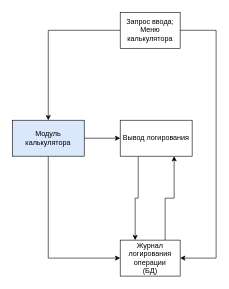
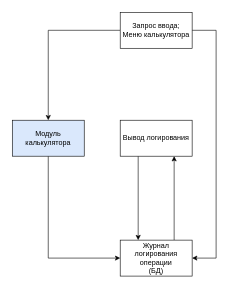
(150, 30) -> (156, 30)
(114, 138) -> none
(150, 258) -> (156, 258)
